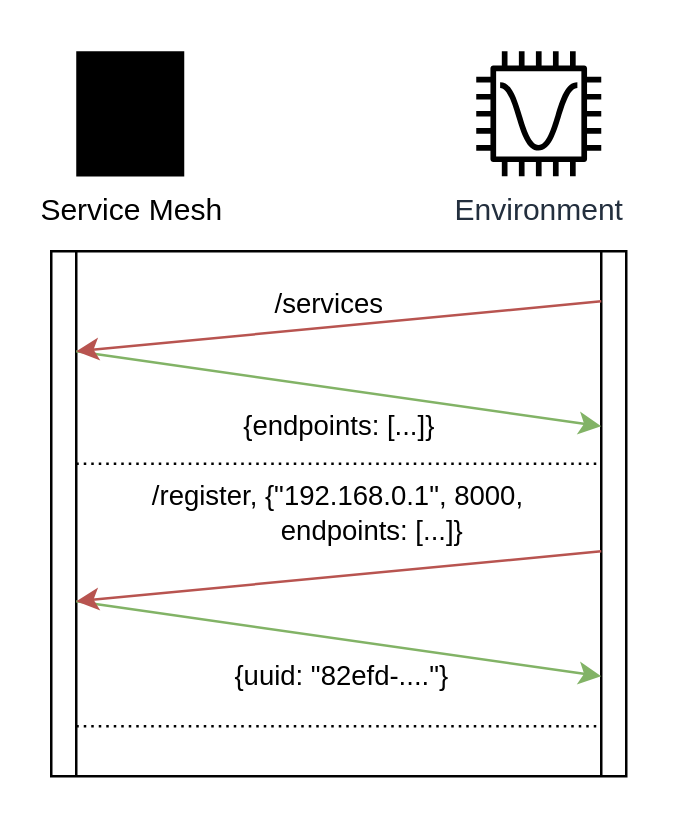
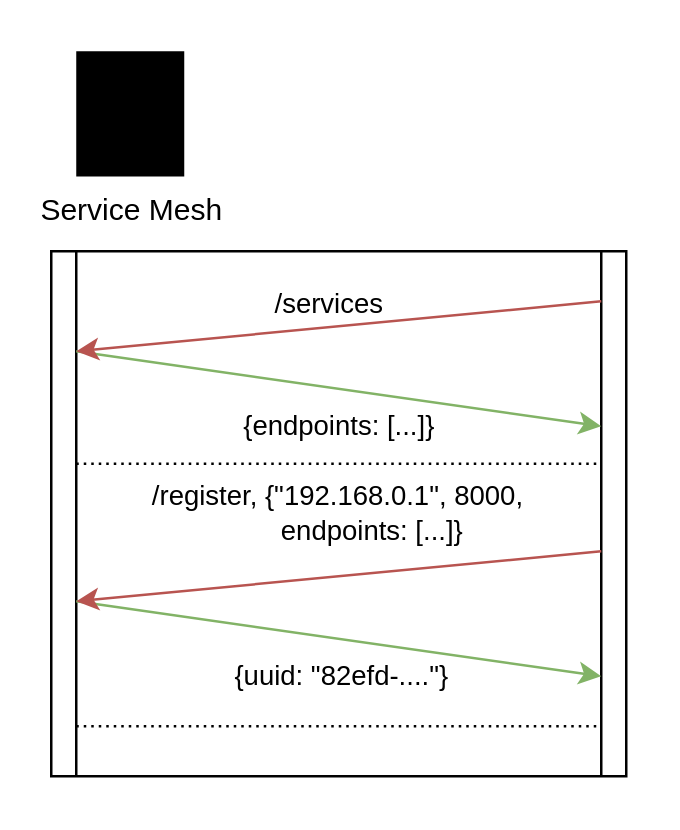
(539, 114) -> none
